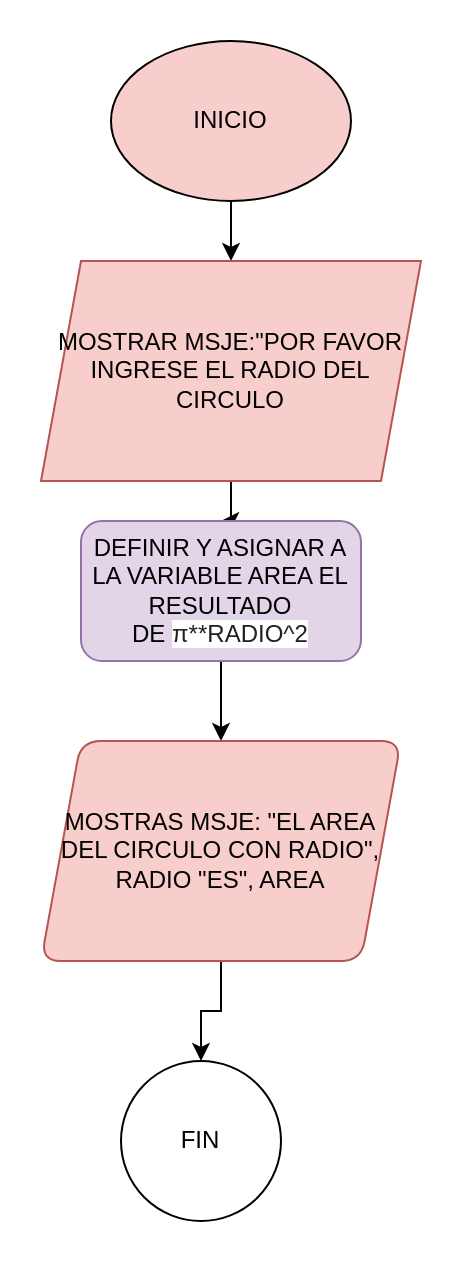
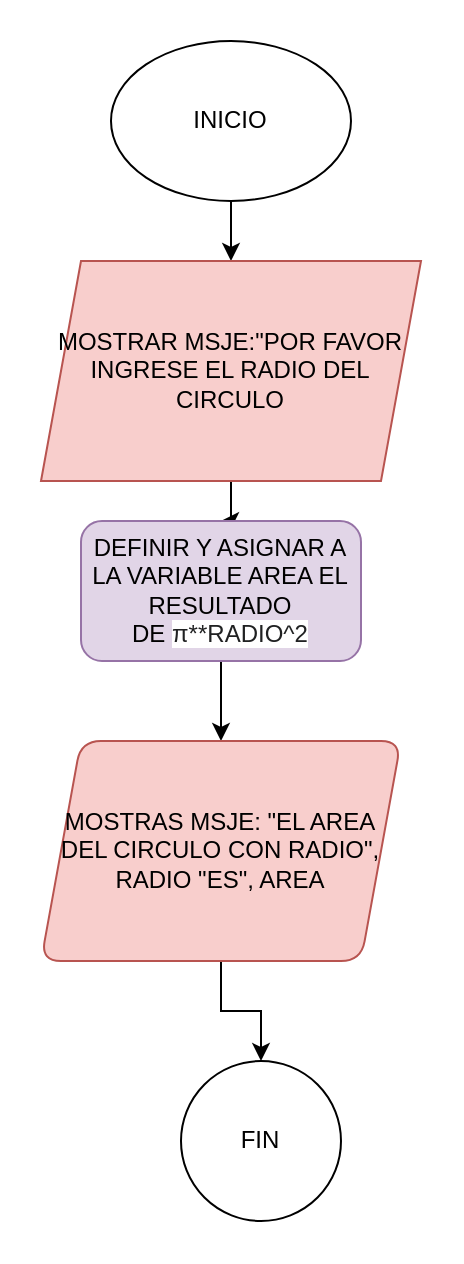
(231, 121) -> (231, 121)
(201, 1141) -> (261, 1141)
